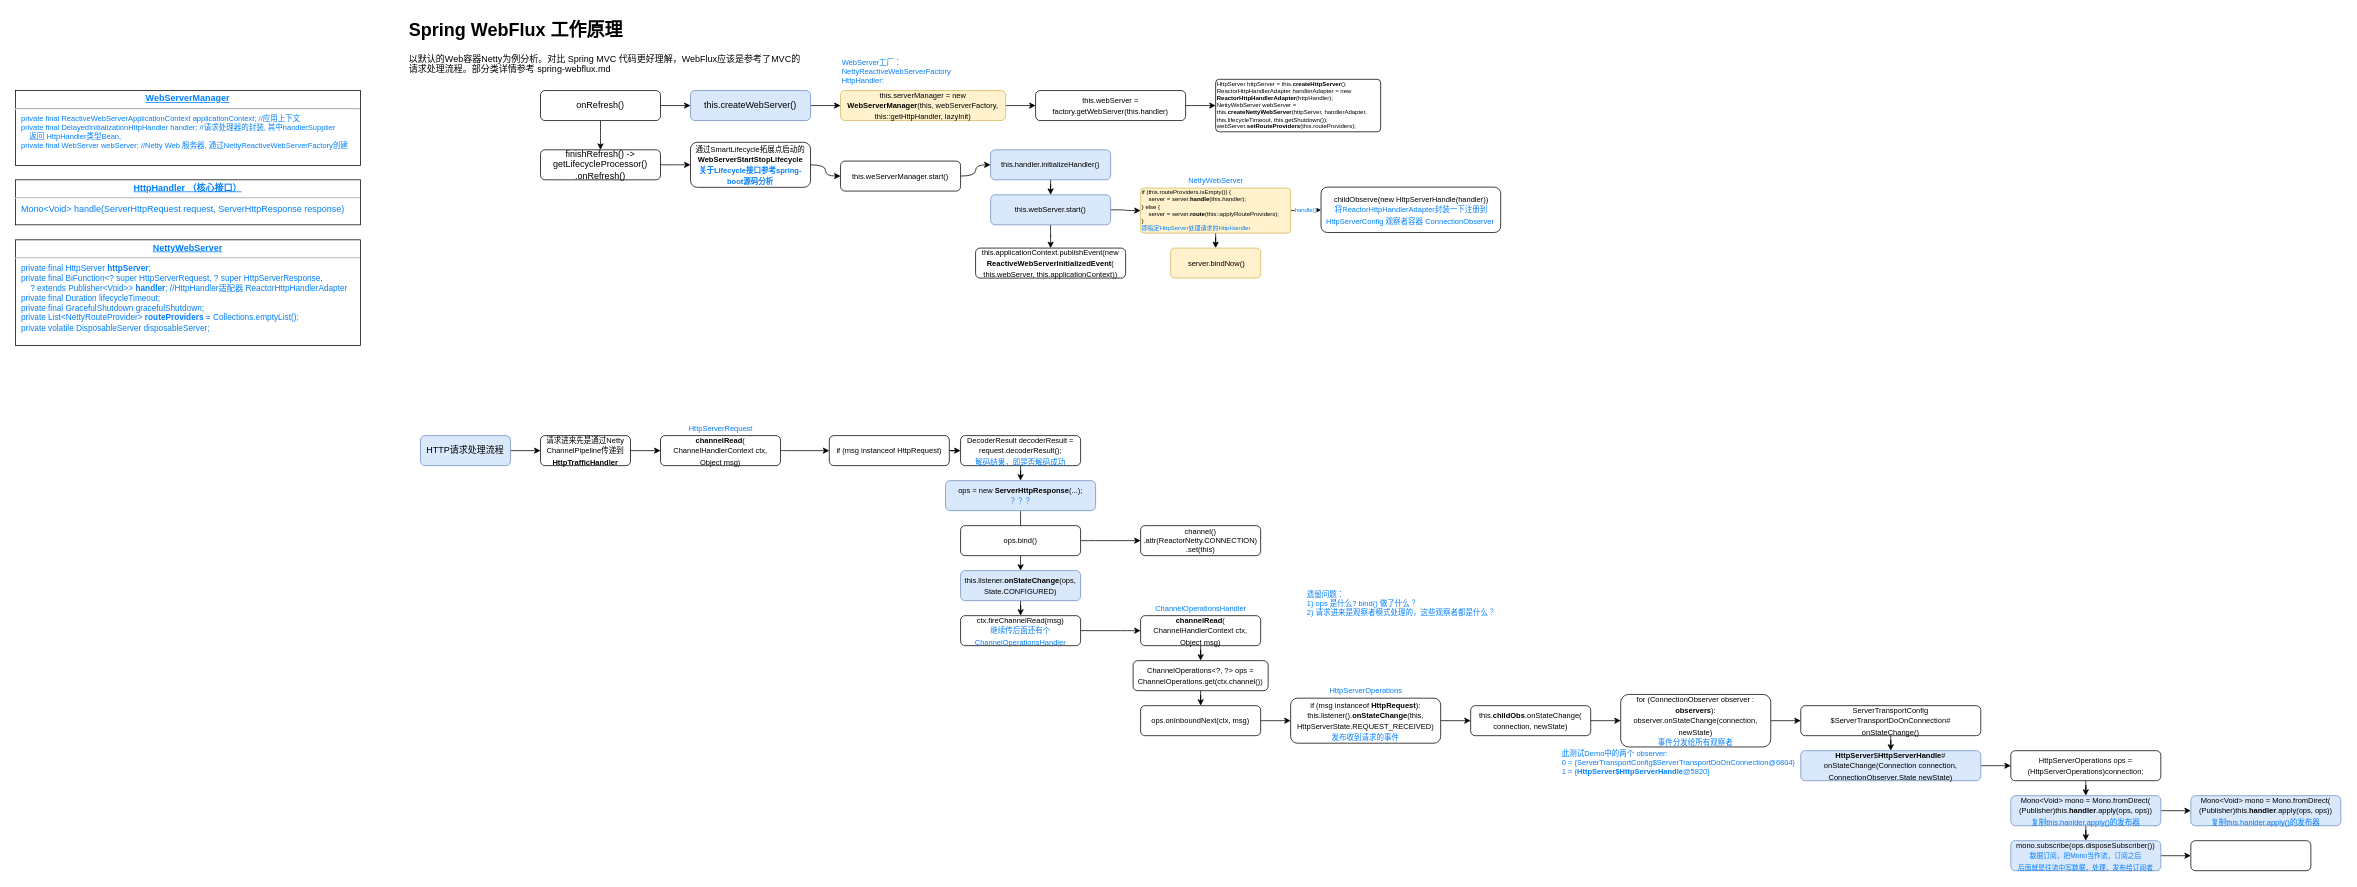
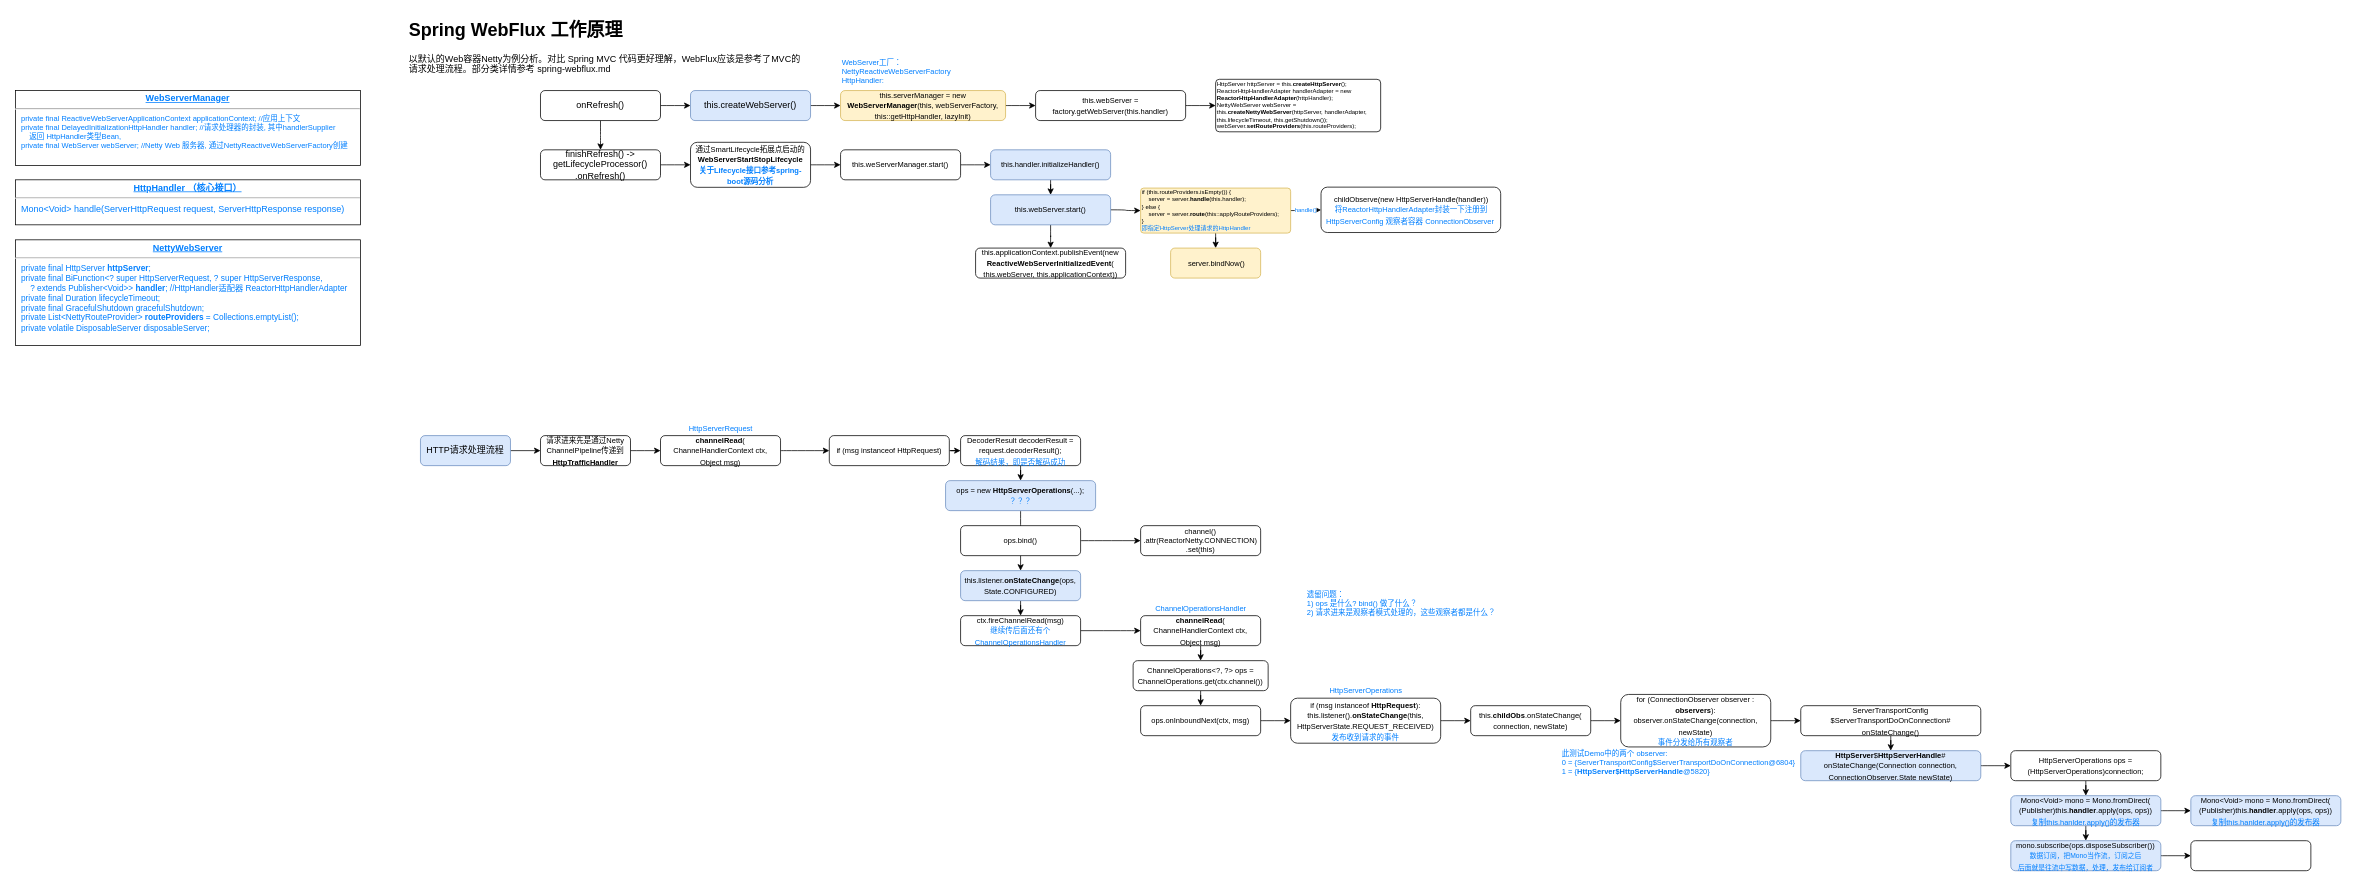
(900, 176) -> (900, 165)
(1215, 180) -> none
(1020, 495) -> (1020, 495)
